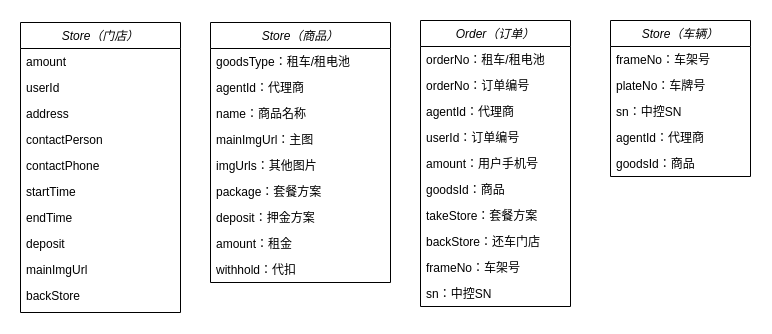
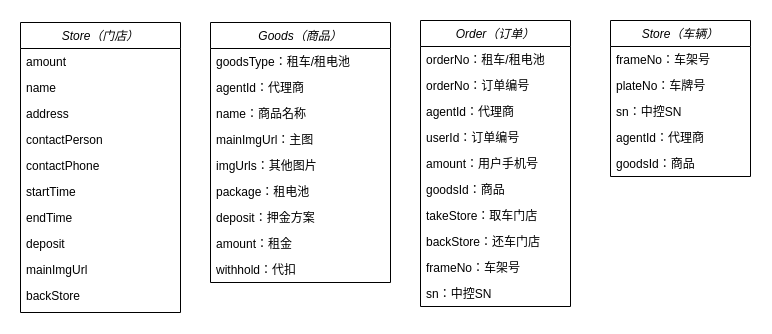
(300, 36) -> (300, 36)
(46, 88) -> (39, 88)
(270, 192) -> (264, 192)
(486, 216) -> (486, 216)
